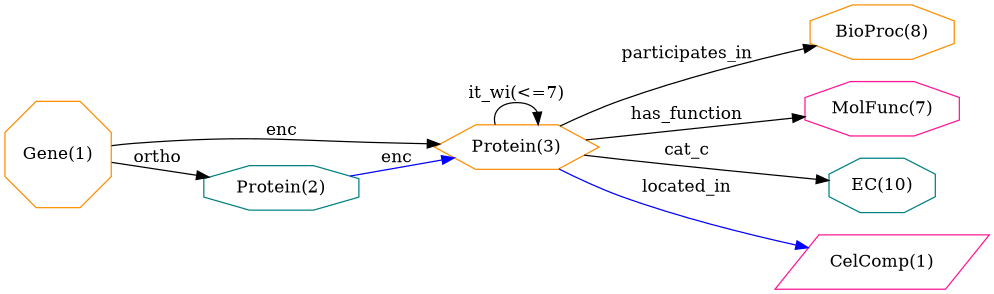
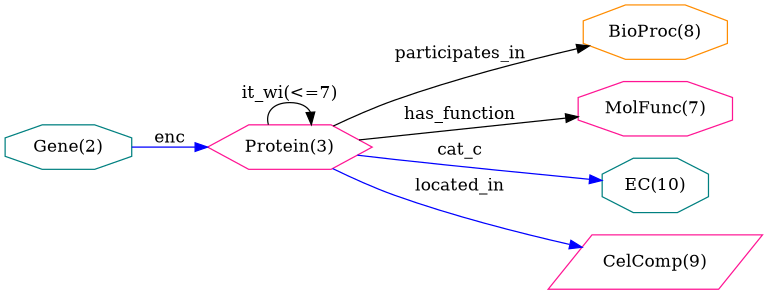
(517, 147) -> (290, 147)
(58, 155) -> none
(700, 168) -> (473, 168)
(281, 188) -> (68, 147)
(882, 262) -> (655, 262)
